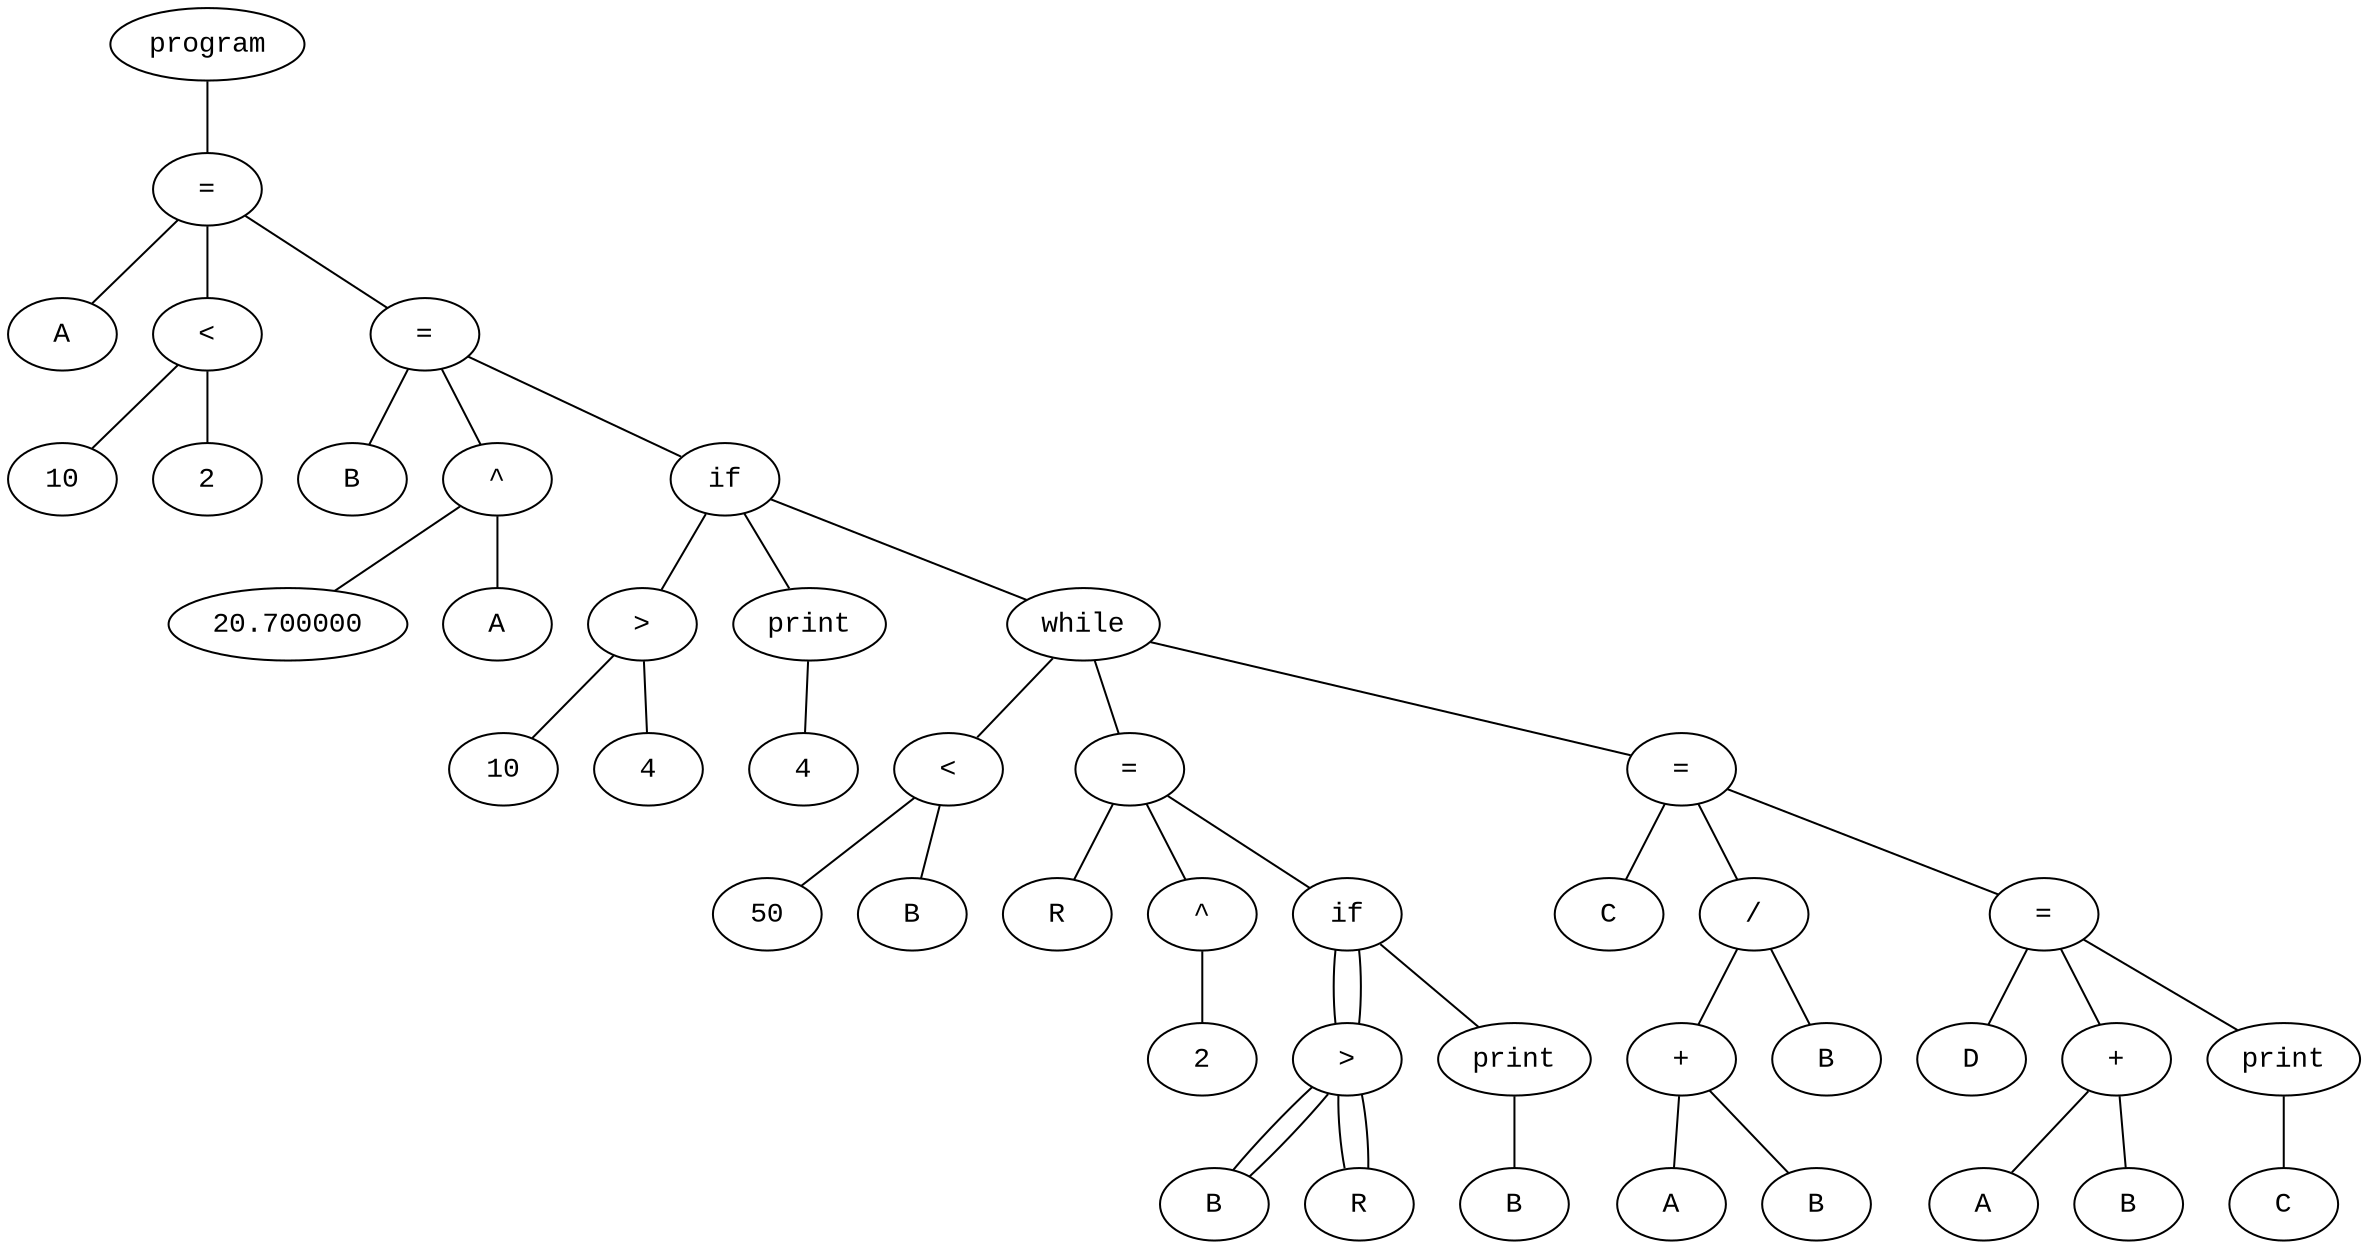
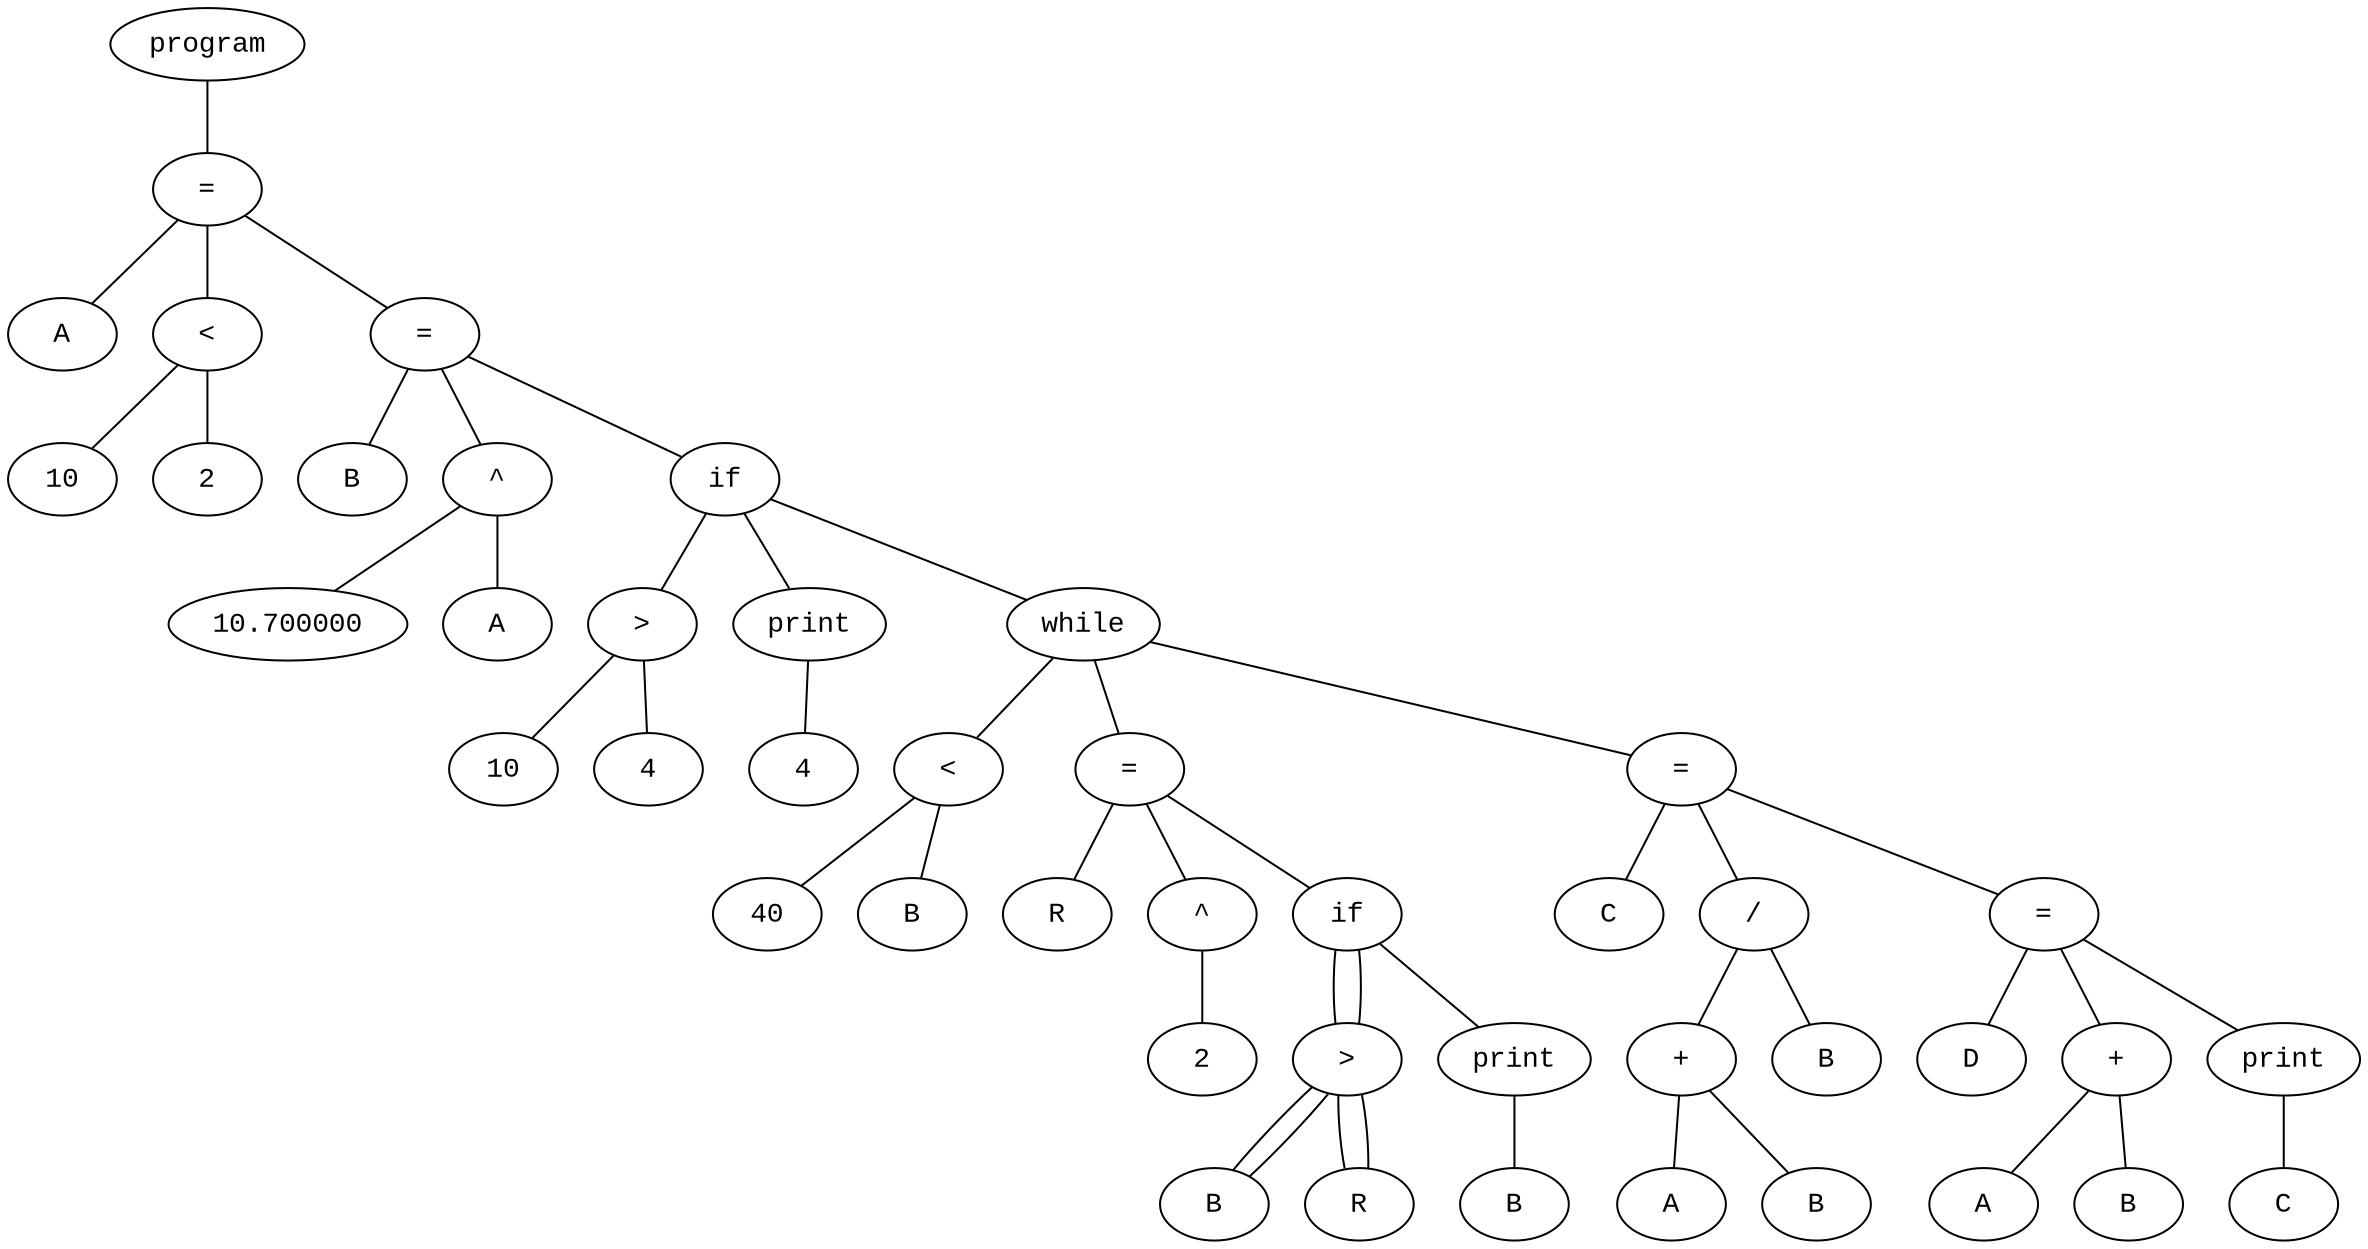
(288, 624) -> (288, 624)
(767, 914) -> (767, 914)
